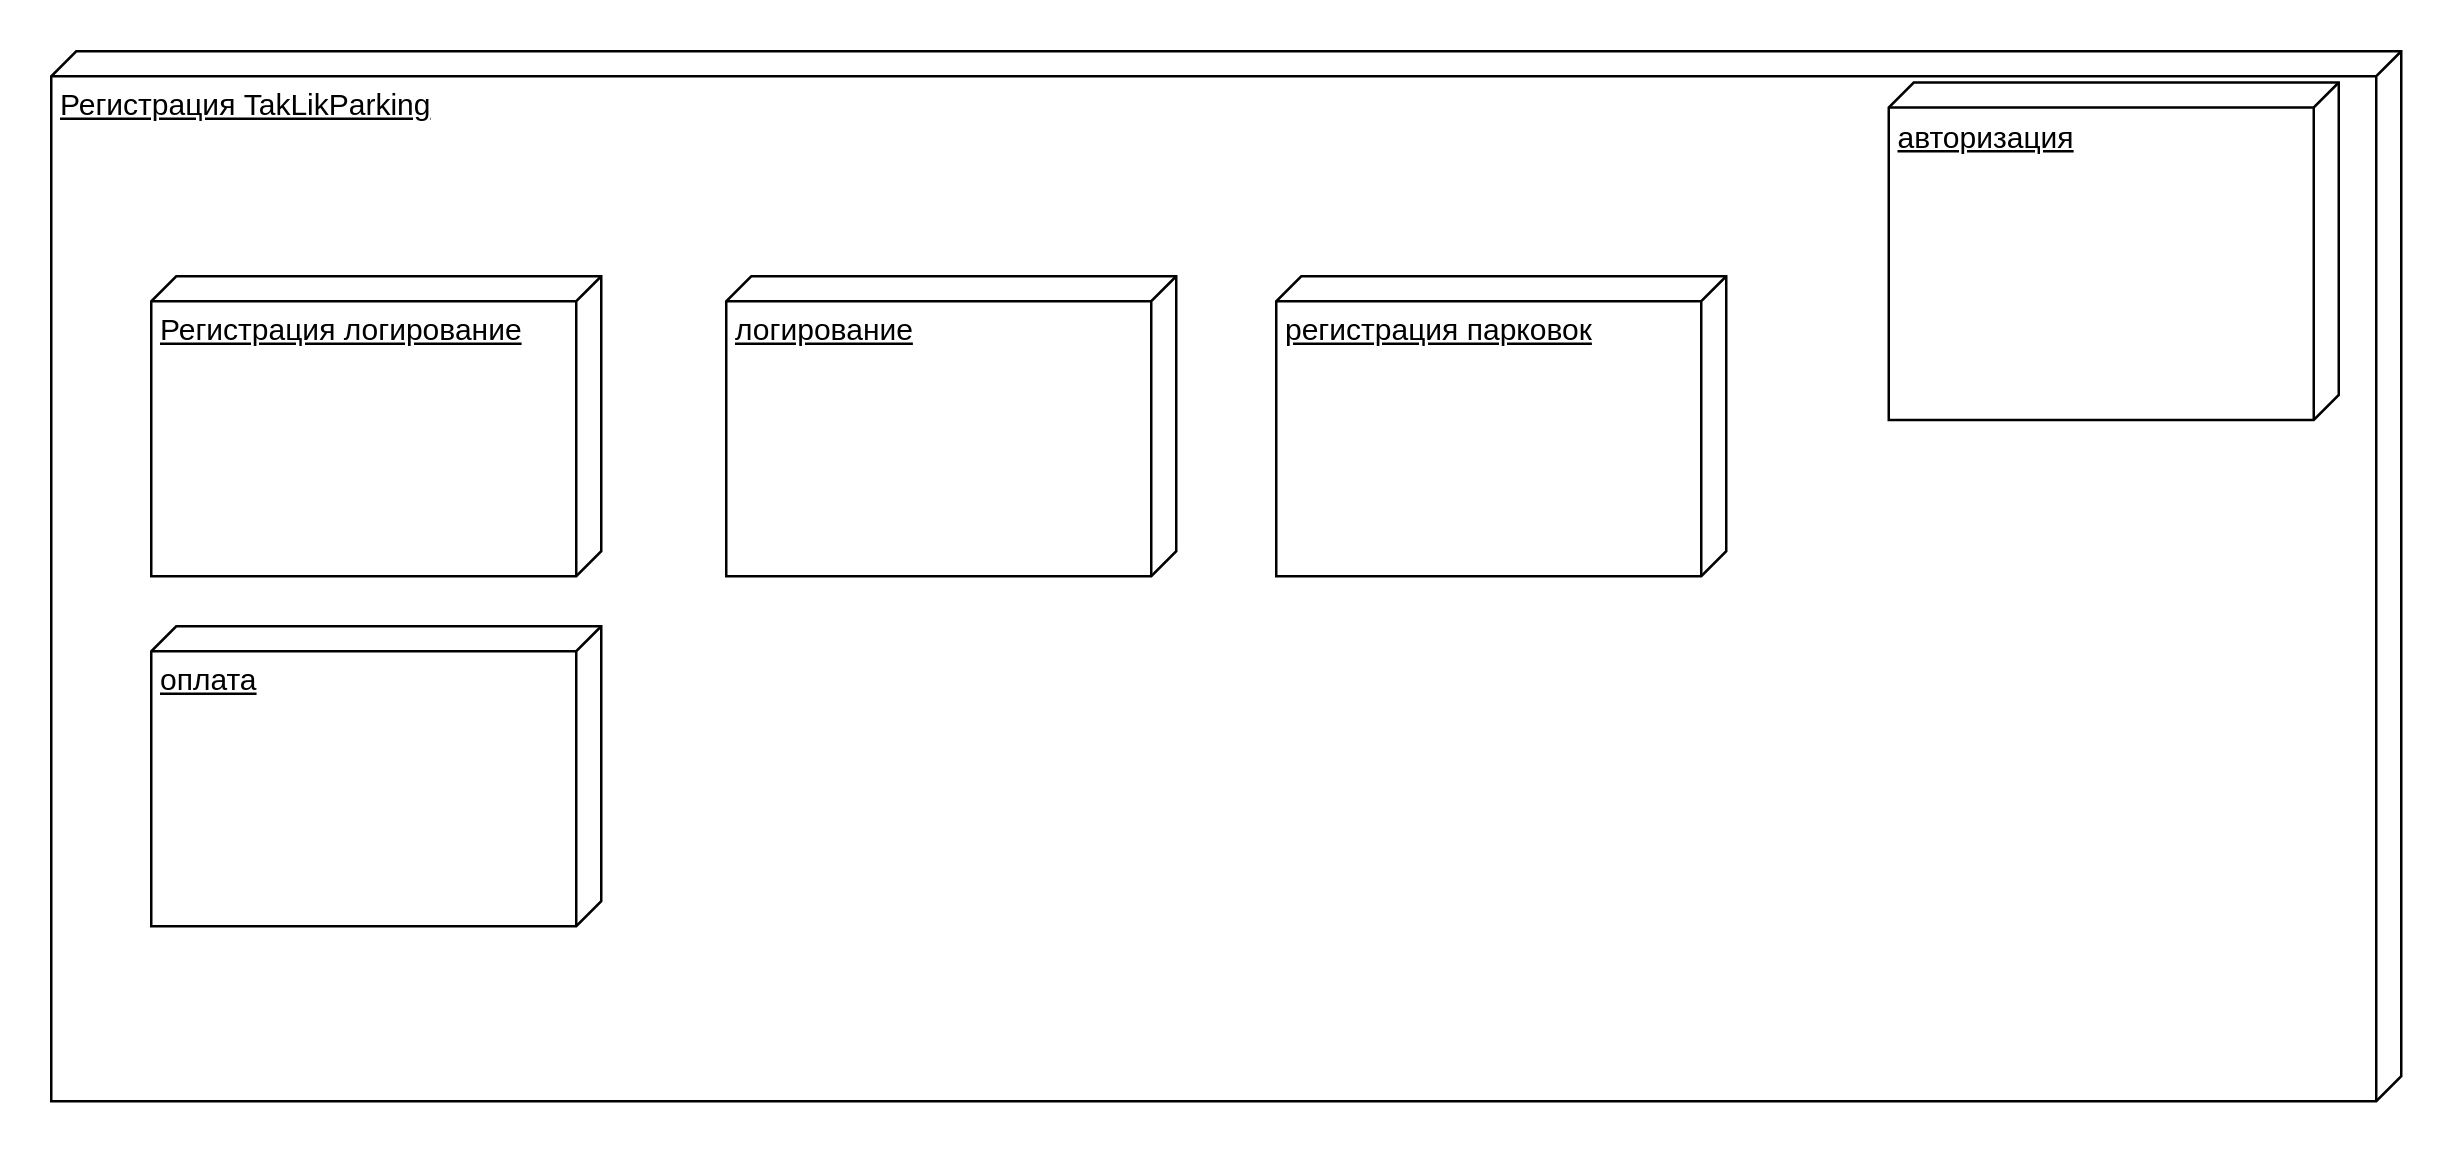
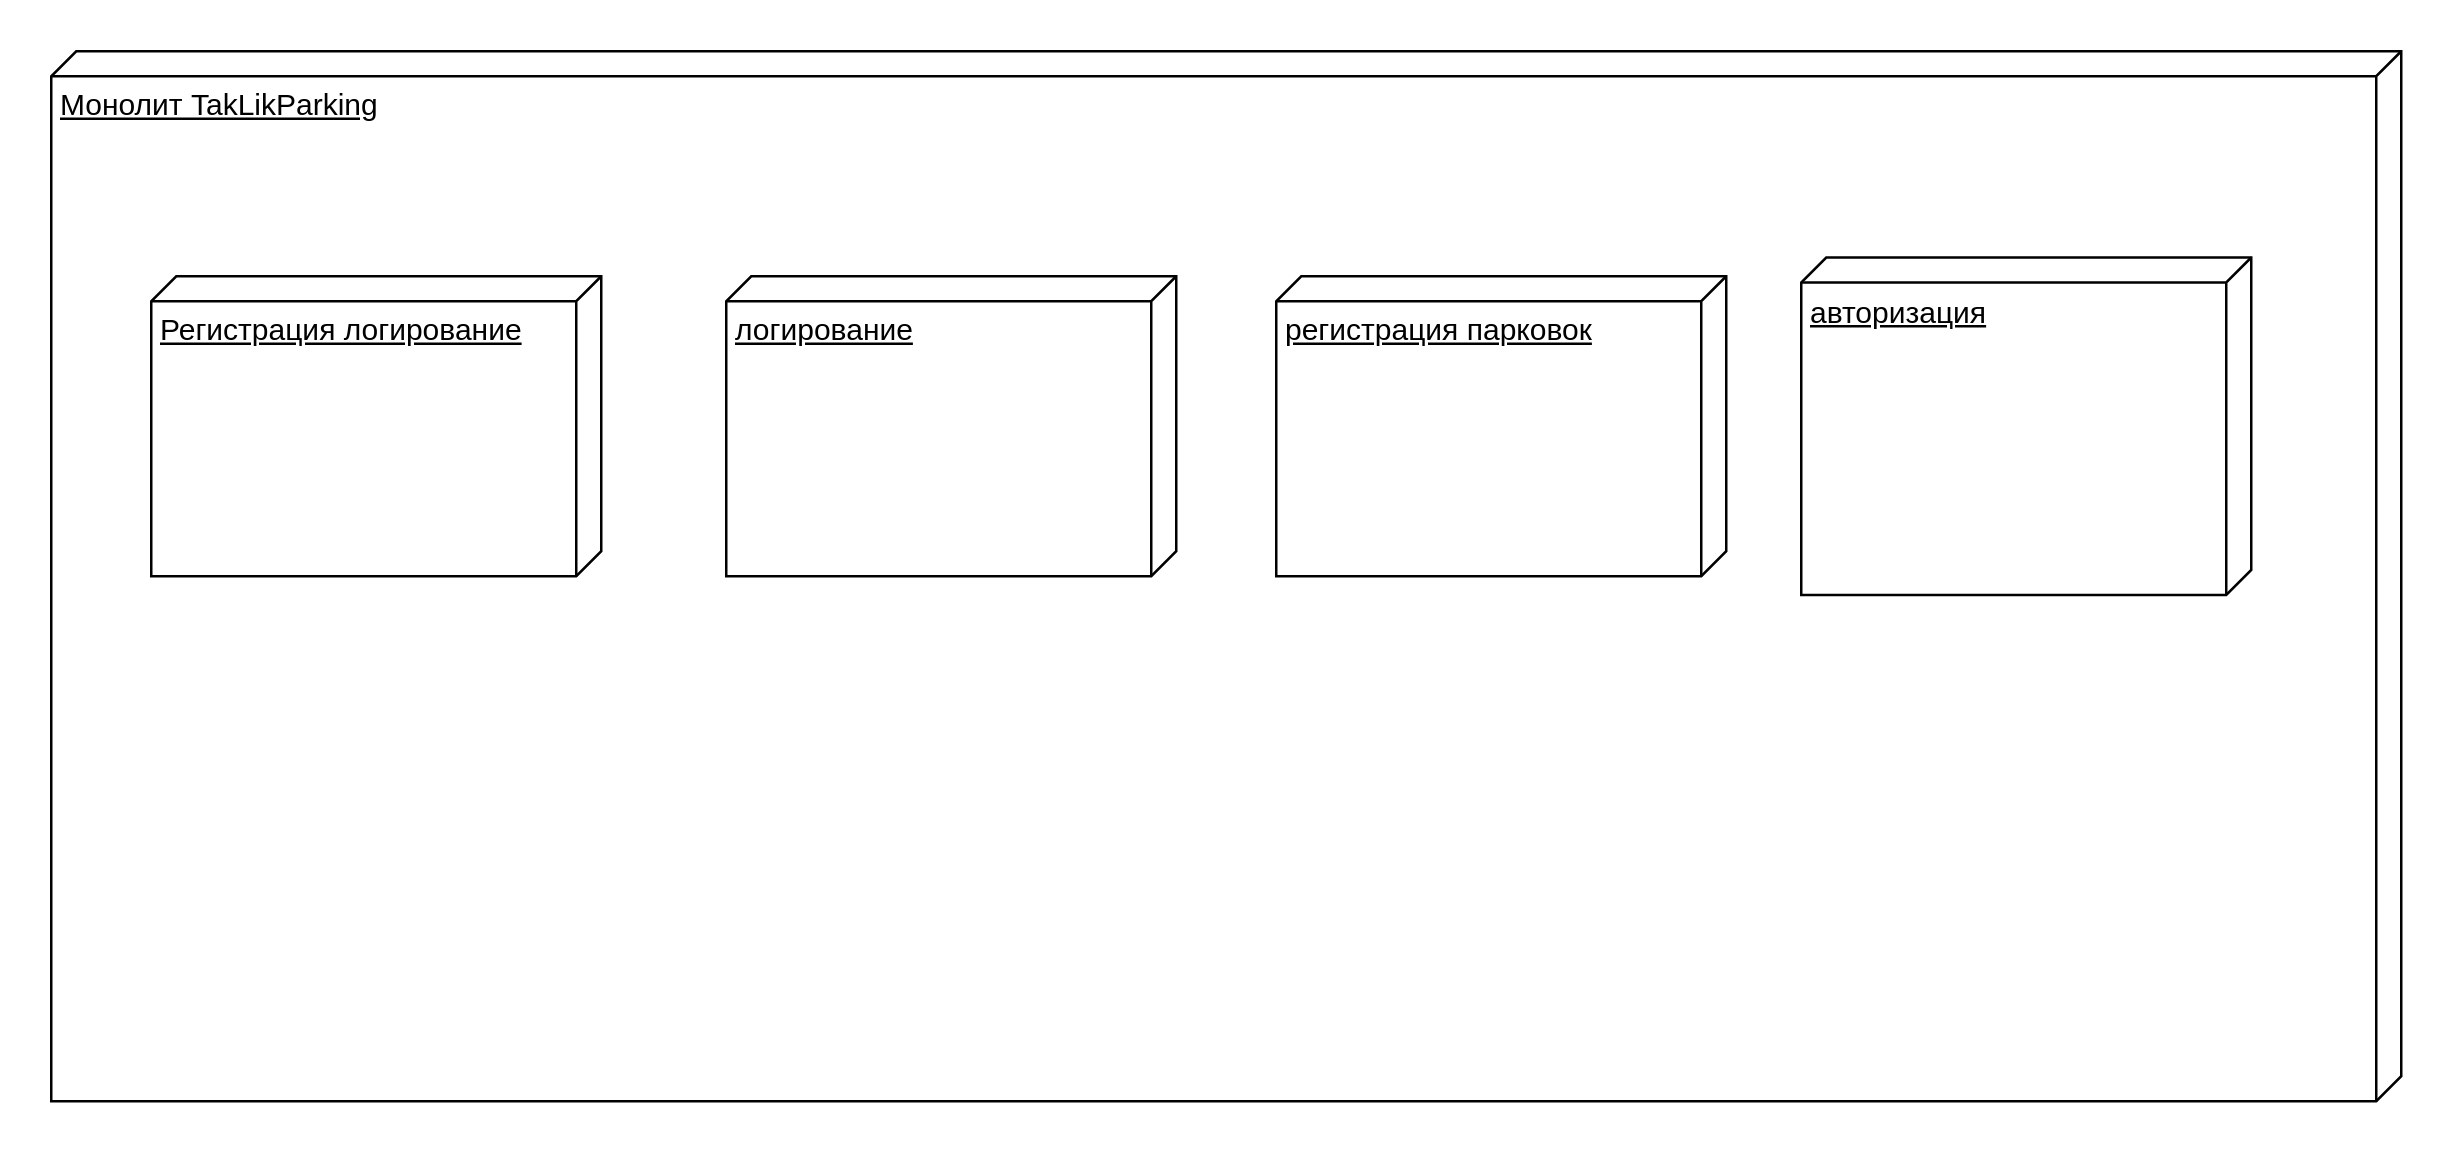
(260, 107) -> (226, 107)
(2114, 251) -> (2026, 426)
(376, 776) -> none
